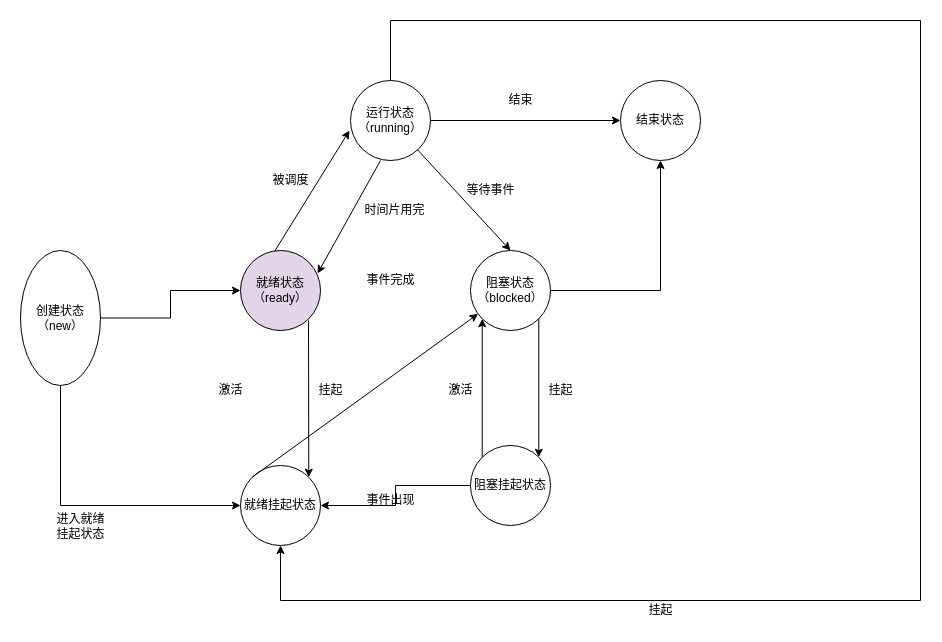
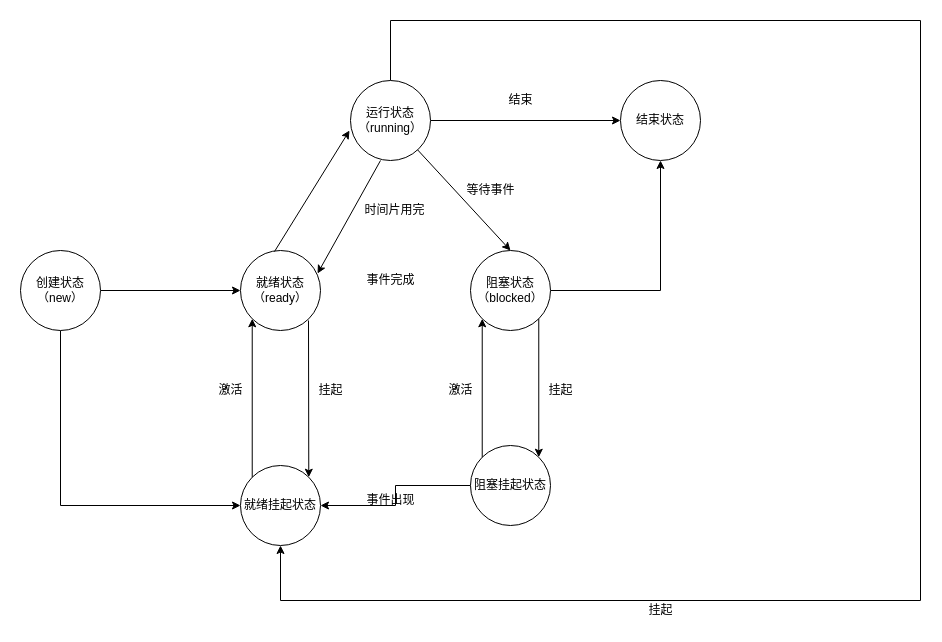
(291, 181) -> none
(281, 291) -> (281, 291)
(61, 318) -> (61, 291)
(363, 397) -> (252, 401)
(81, 527) -> none
